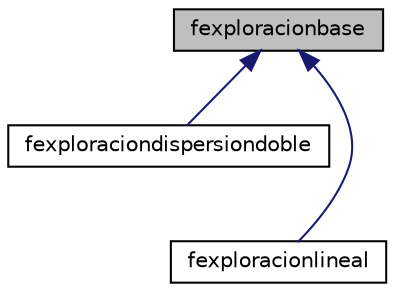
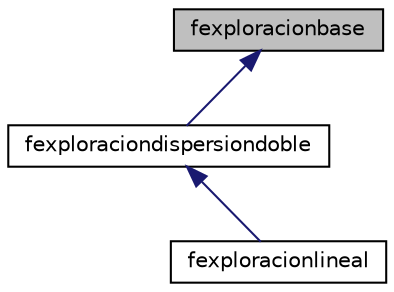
(351, 157) -> (231, 212)
